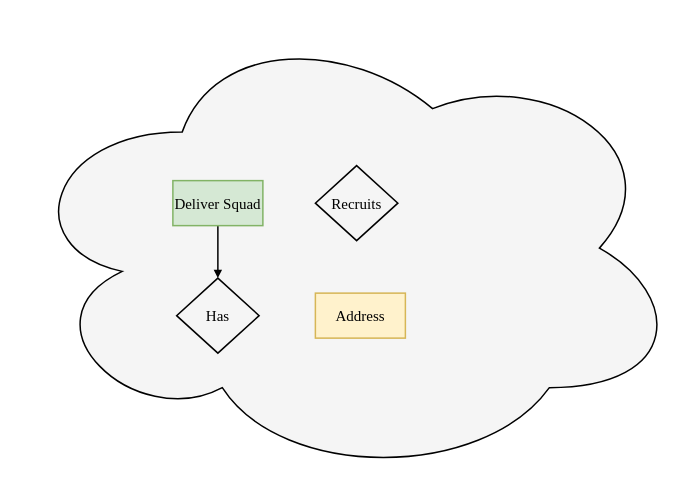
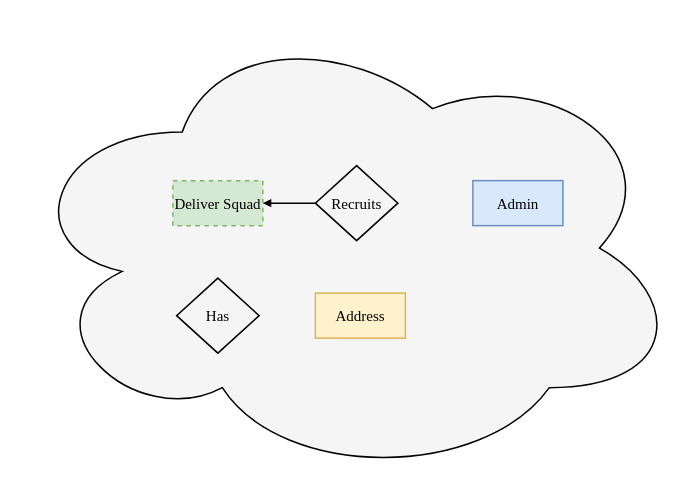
(218, 203) -> (218, 203)
none -> (292, 203)
none -> (518, 203)
(218, 248) -> none
